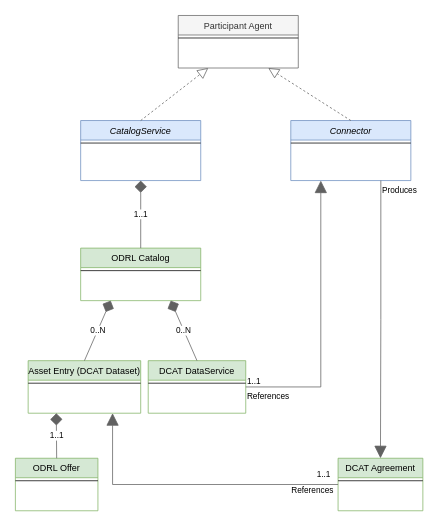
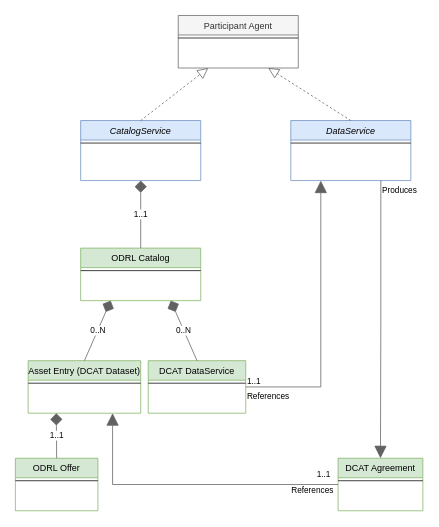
(350, 131) -> (350, 131)
